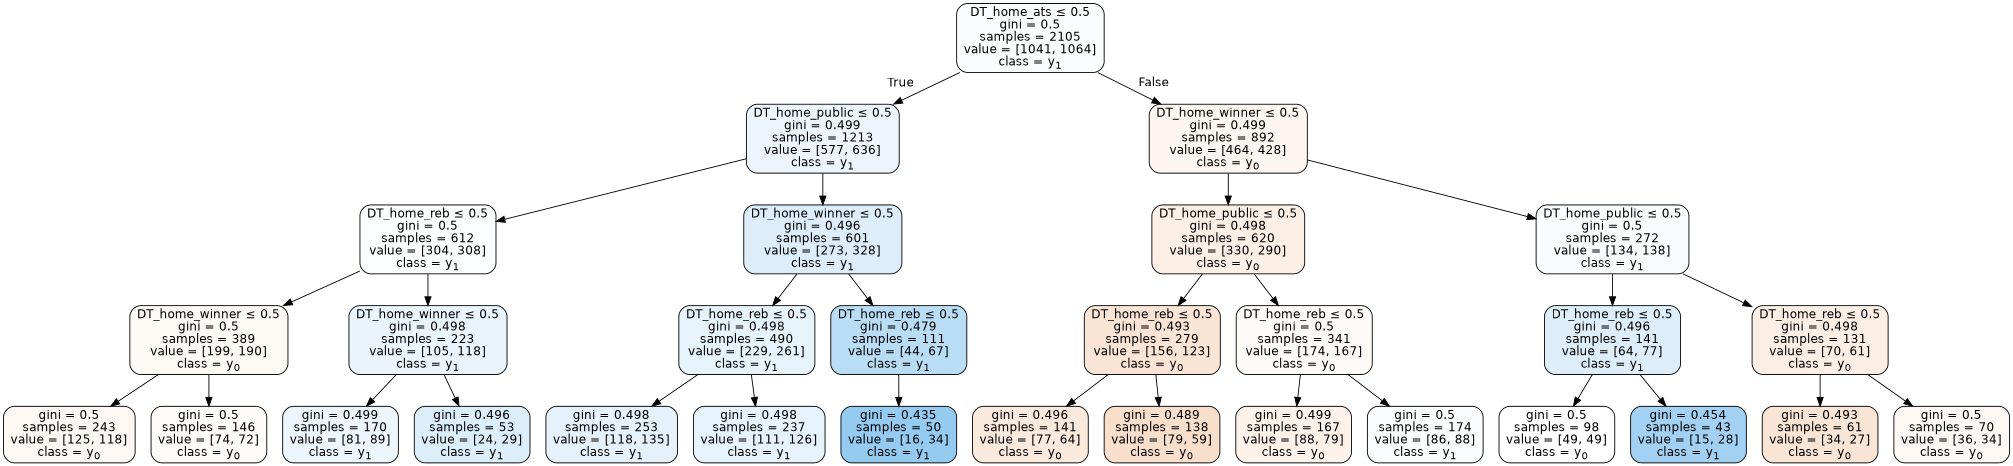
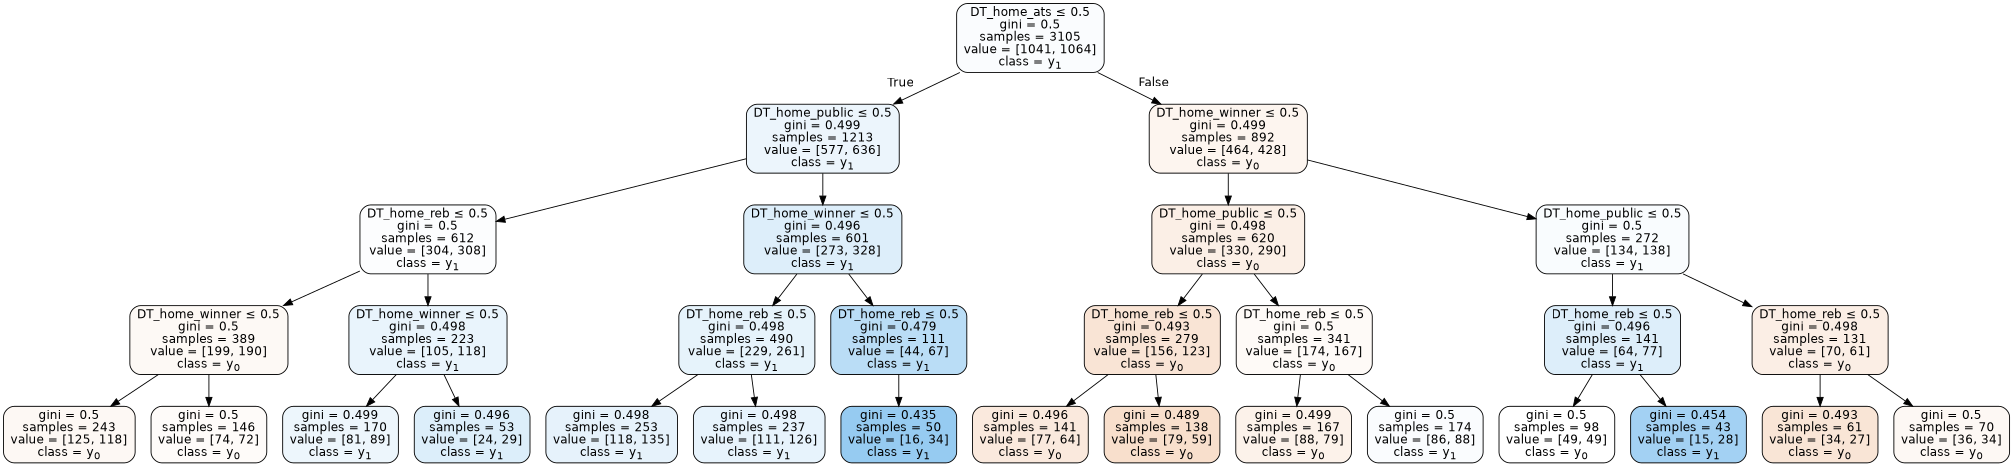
(1030, 37) -> (1030, 37)
